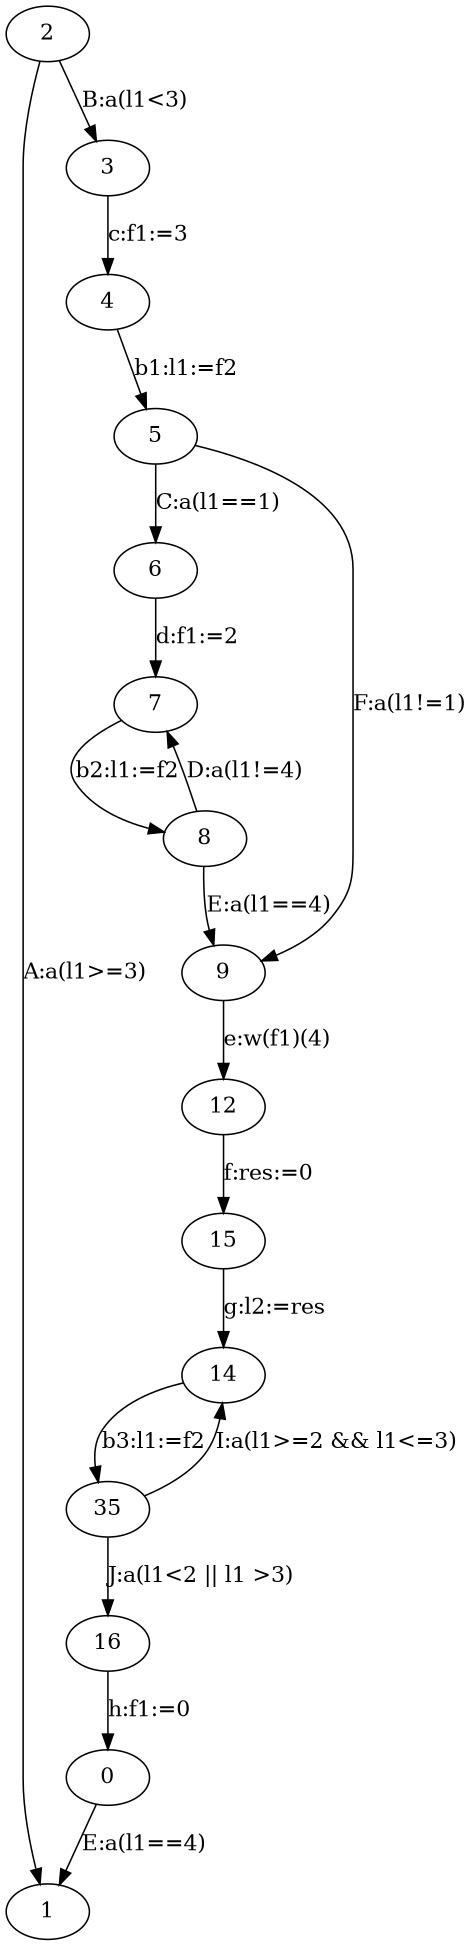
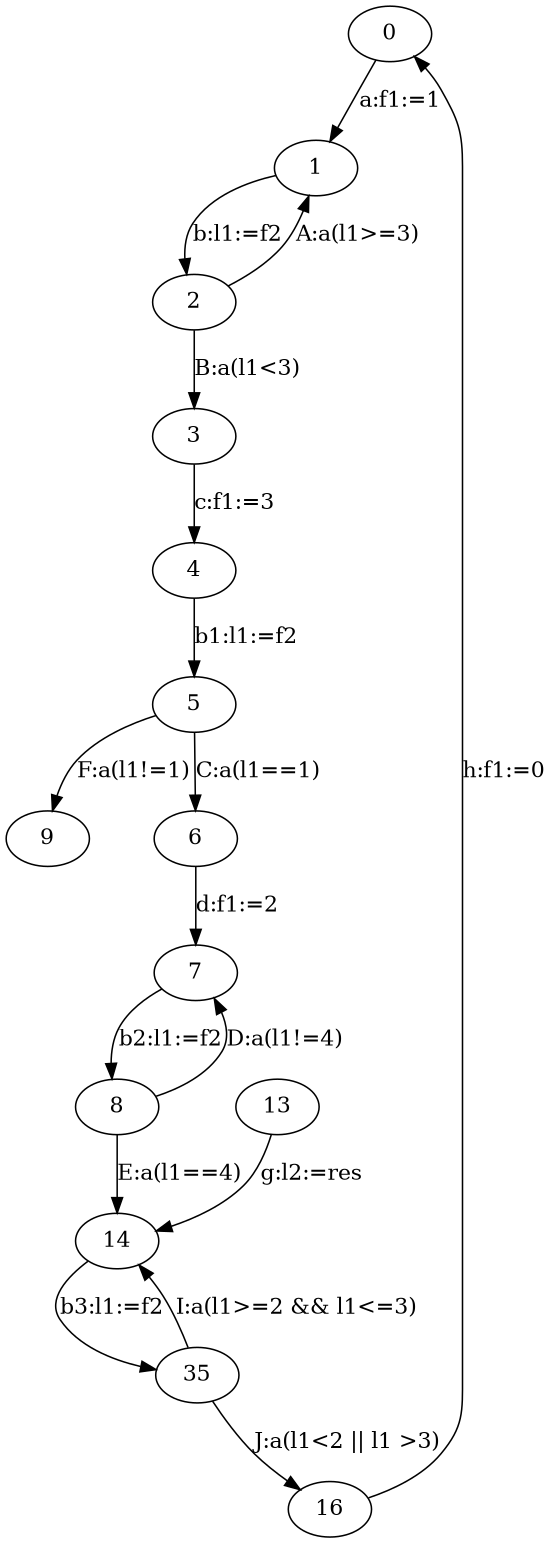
none -> (214, 202)
(204, 899) -> (117, 1166)
(224, 1107) -> none
(224, 1241) -> (278, 1107)
(144, 1845) -> (400, 101)
